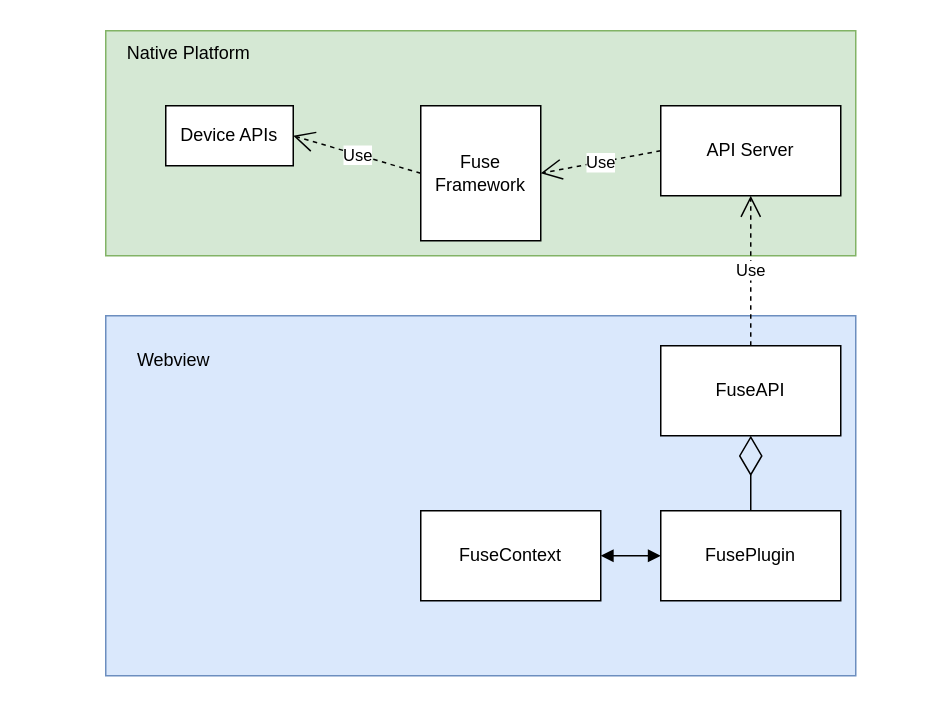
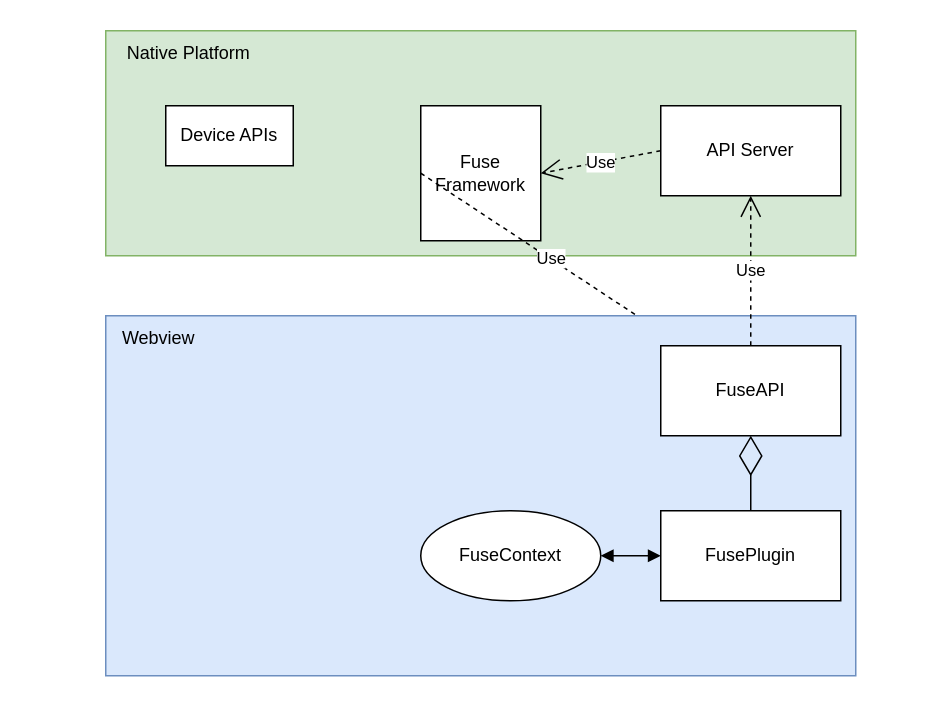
(359, 155) -> (528, 244)
(173, 361) -> (158, 338)
(511, 556) -> (511, 556)
